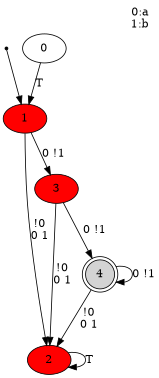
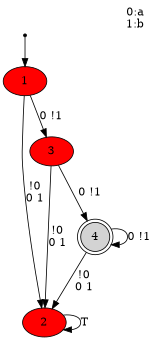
(44, 48) -> none
